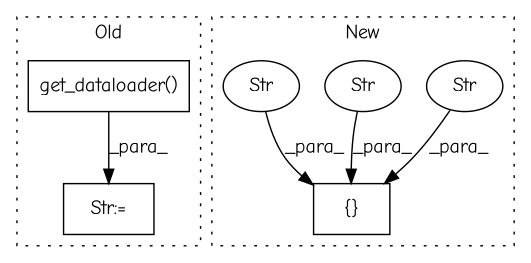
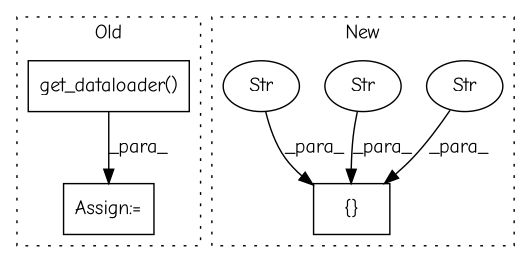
(109, 209) -> (109, 209)
